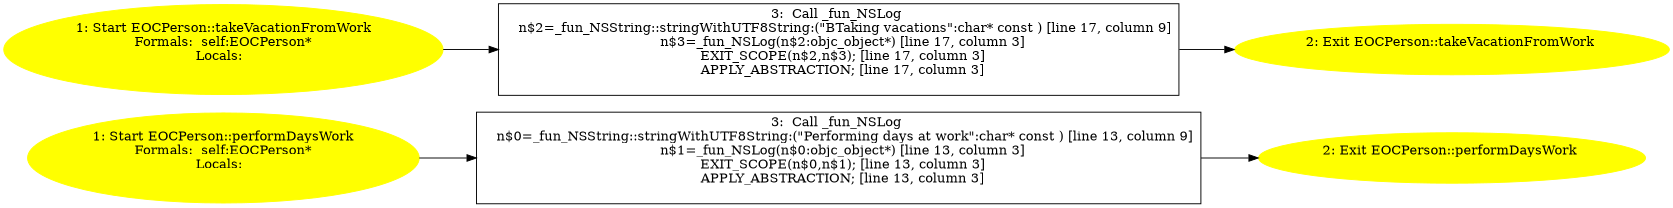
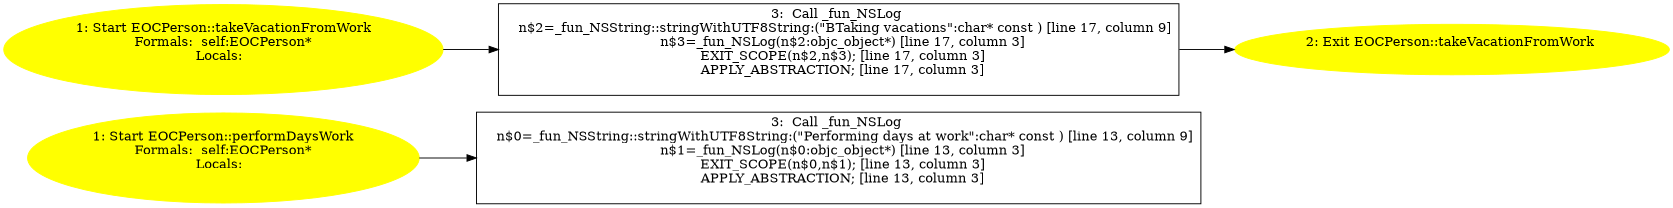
(1452, 158) -> none
